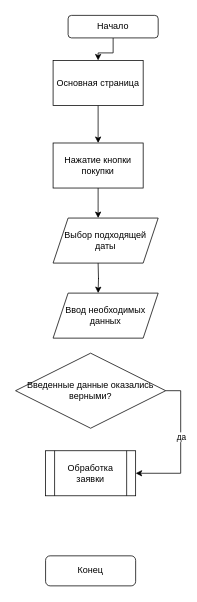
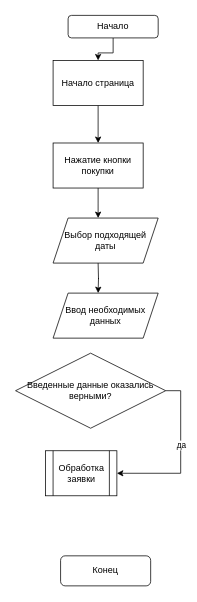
(98, 83) -> (98, 83)
(90, 473) -> (81, 473)
(90, 570) -> (105, 570)
